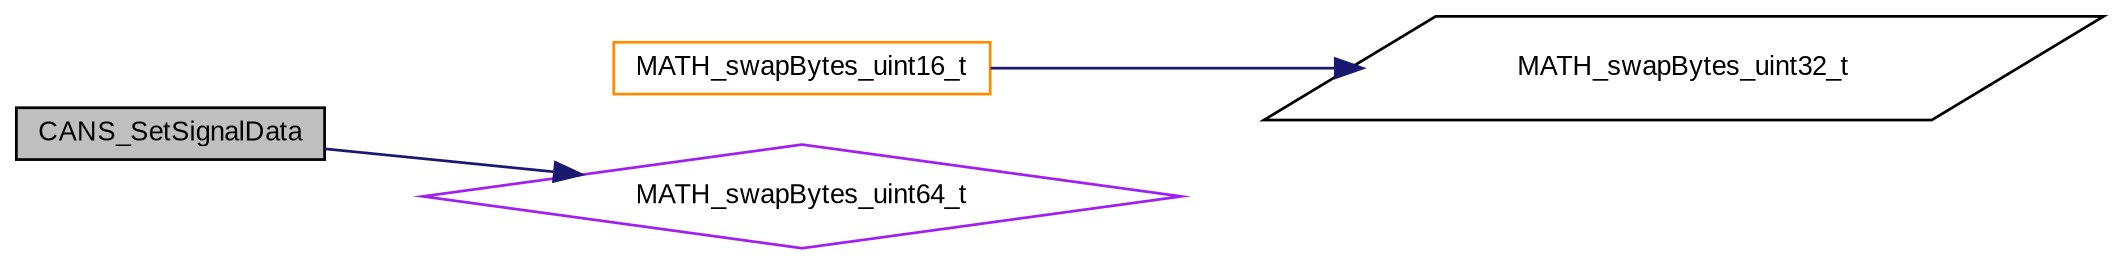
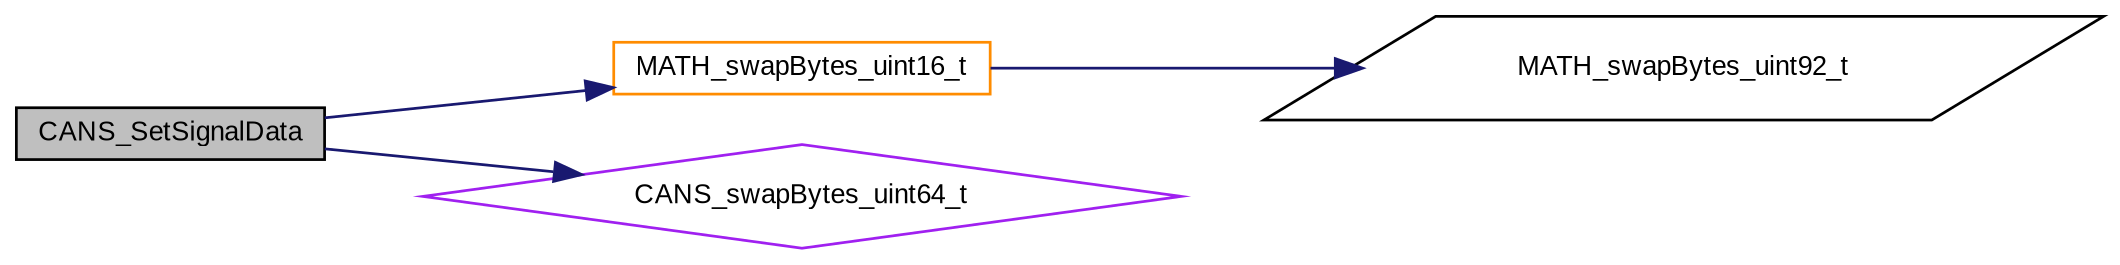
(1684, 68) -> (1684, 68)
none -> (455, 104)
(802, 196) -> (802, 196)
